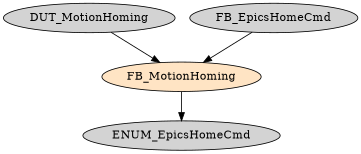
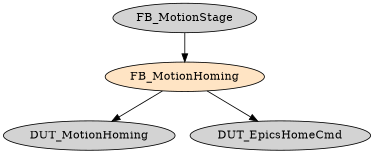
(274, 18) -> (185, 18)
(132, 45) -> (141, 104)
(182, 136) -> (280, 136)
